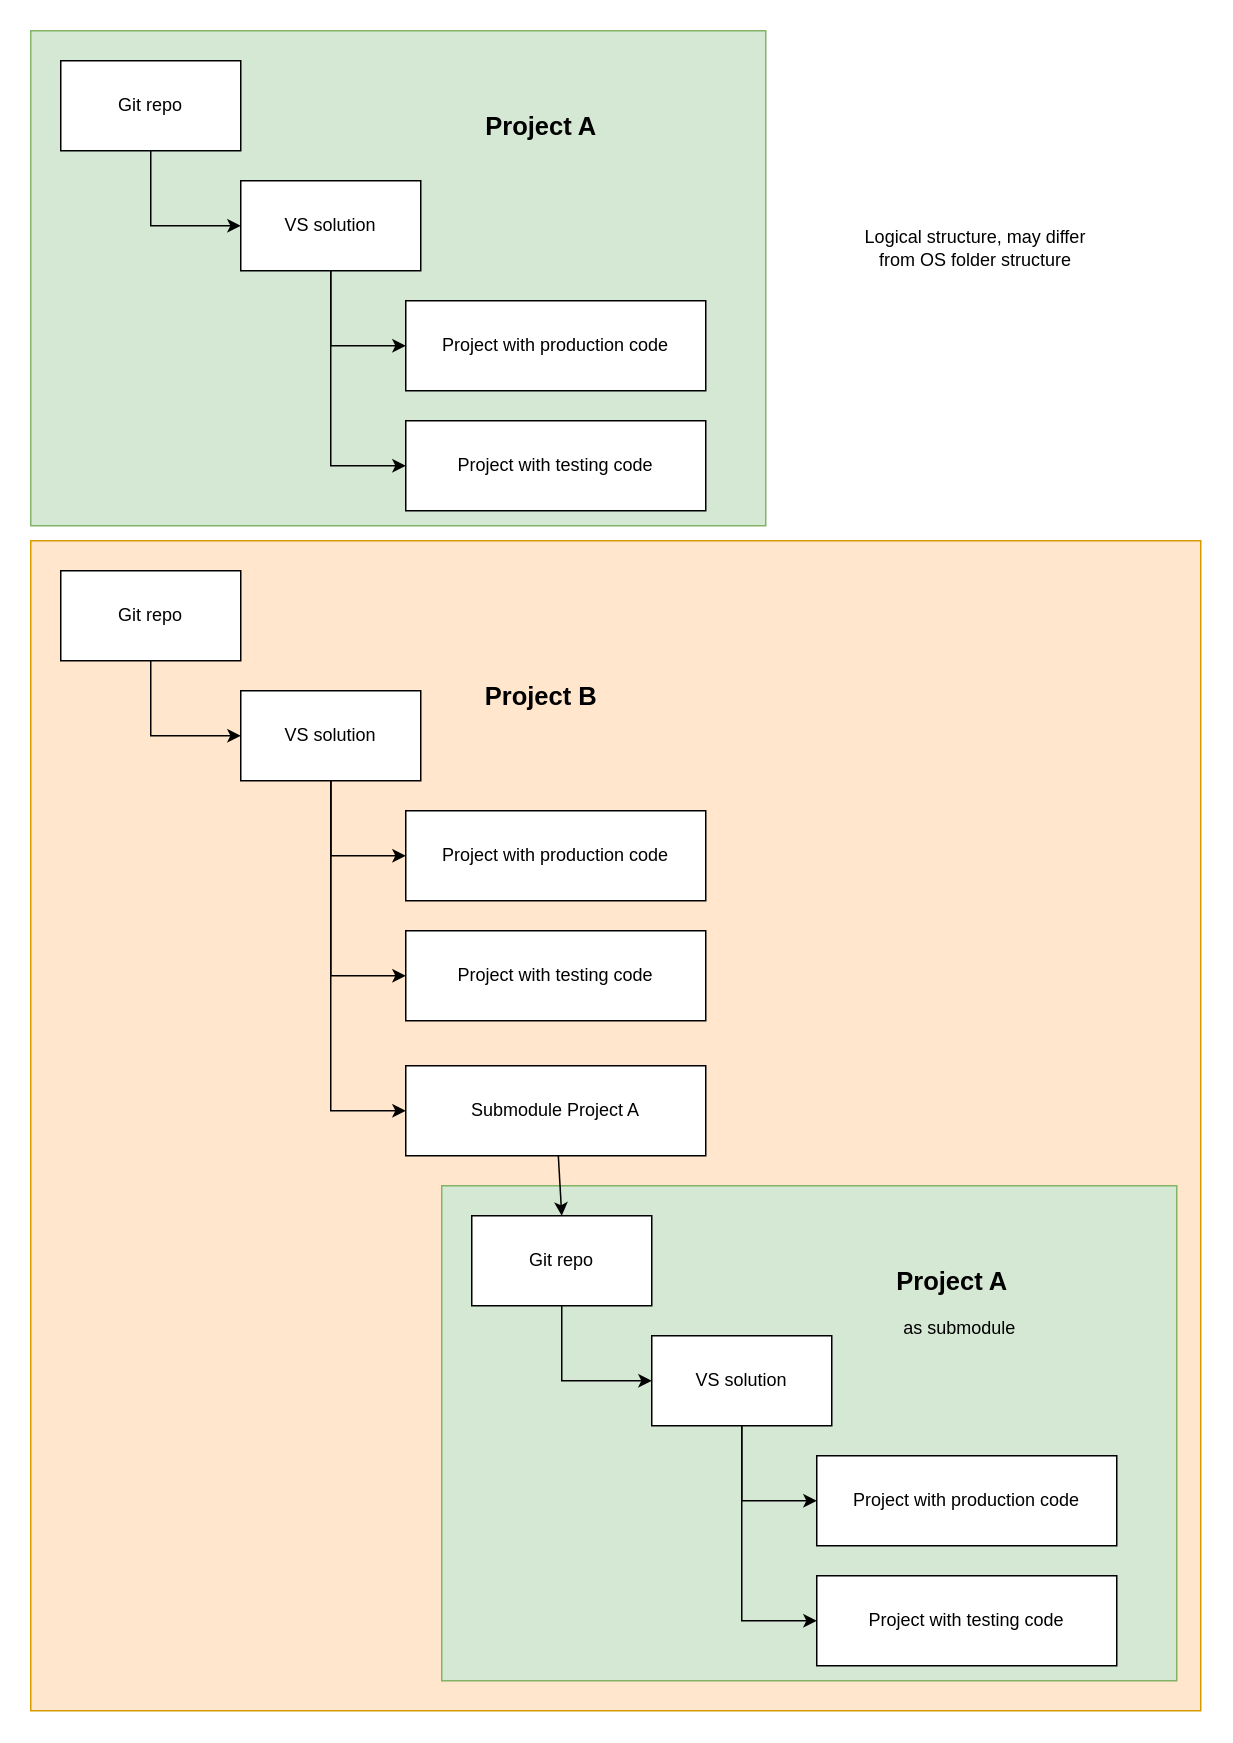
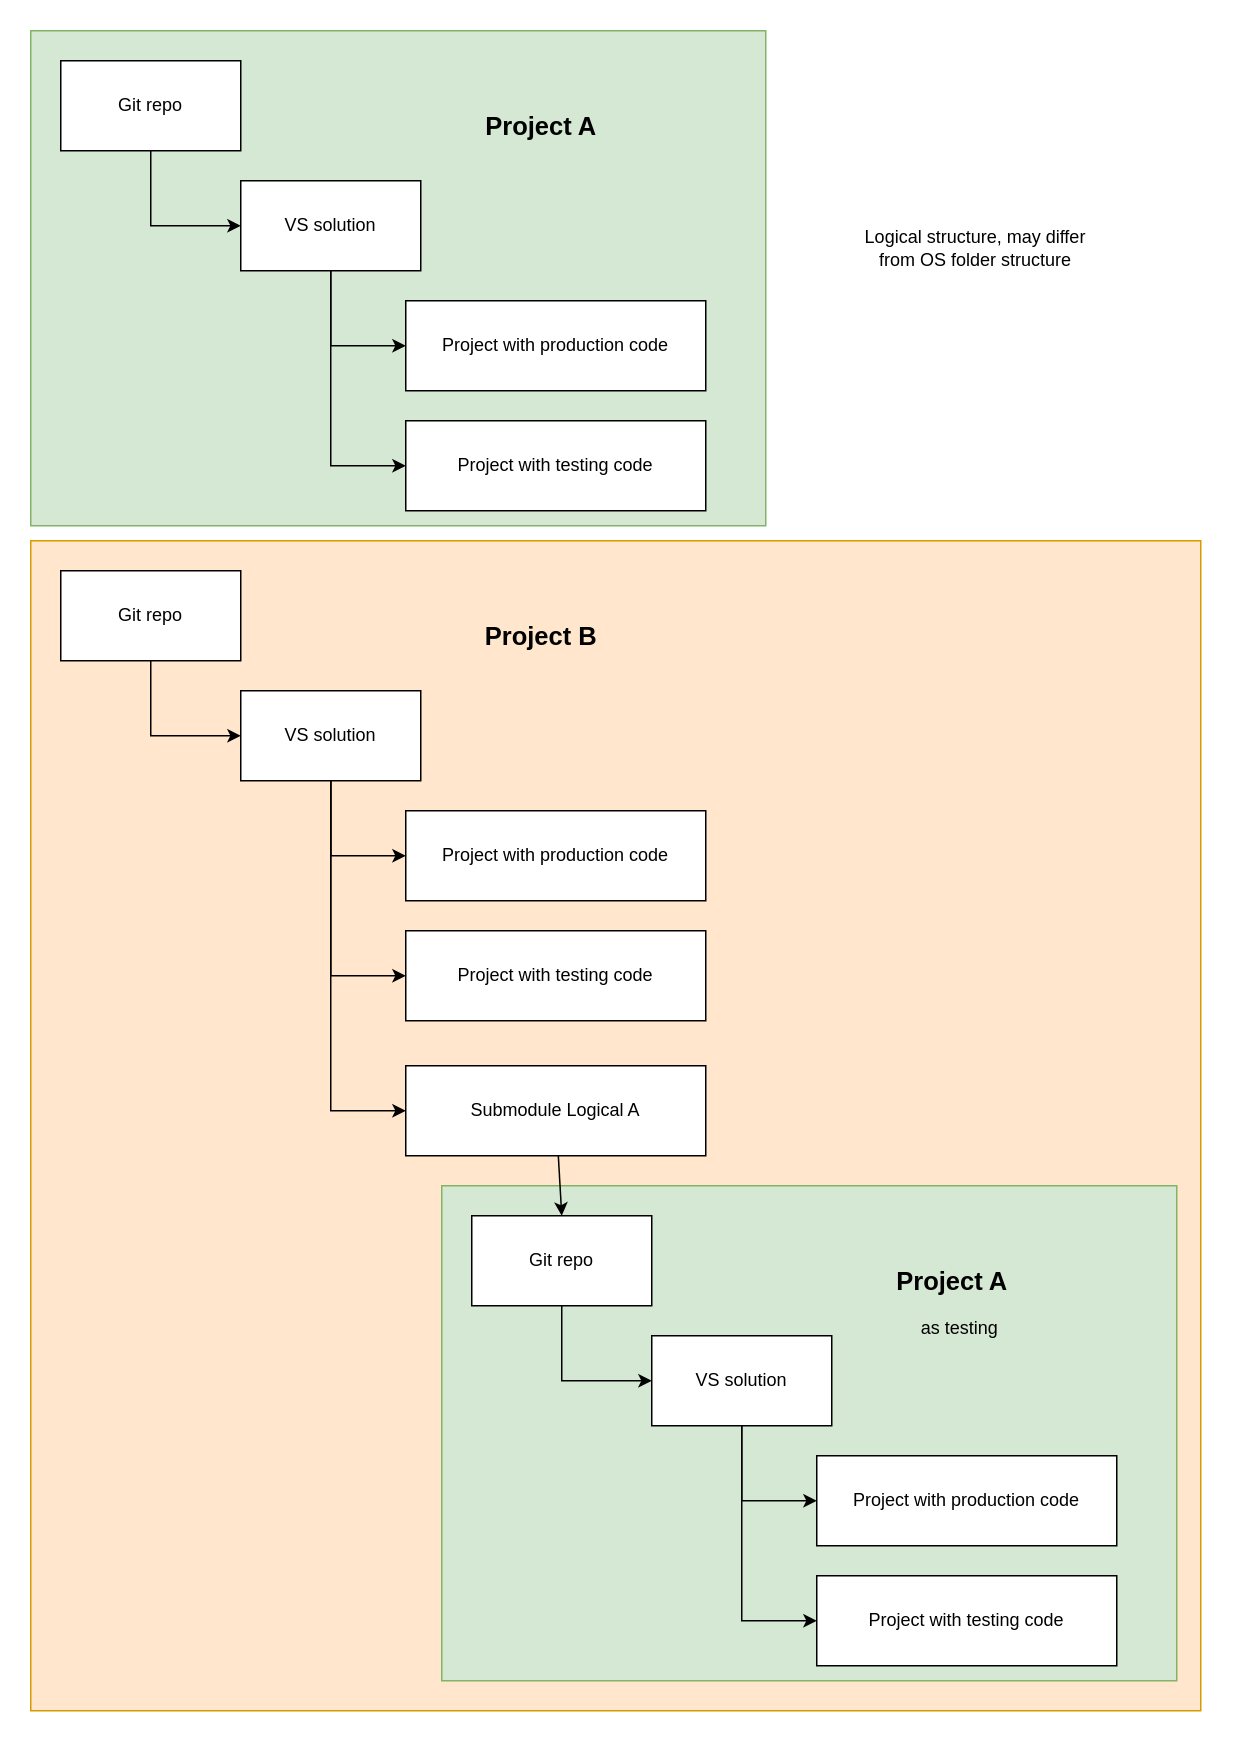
(541, 698) -> (541, 638)
(556, 1111) -> (556, 1111)
(960, 1328) -> (960, 1328)
